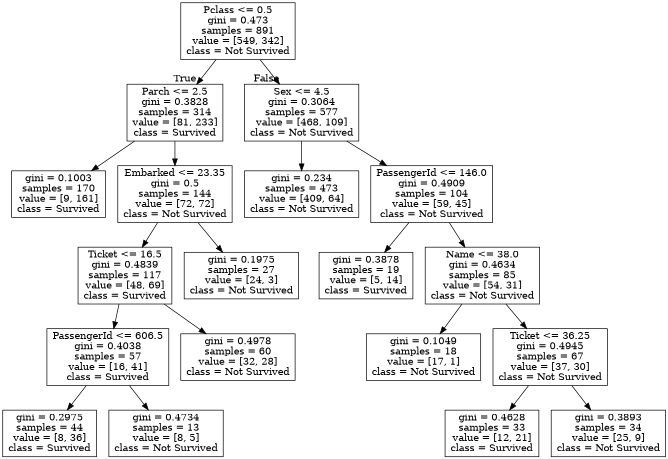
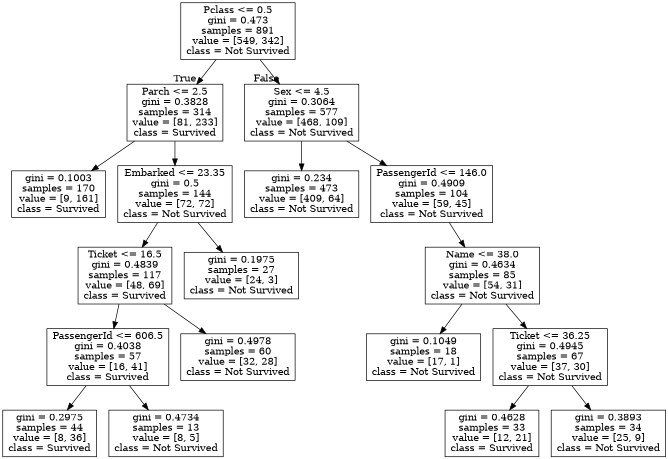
(366, 276) -> none
